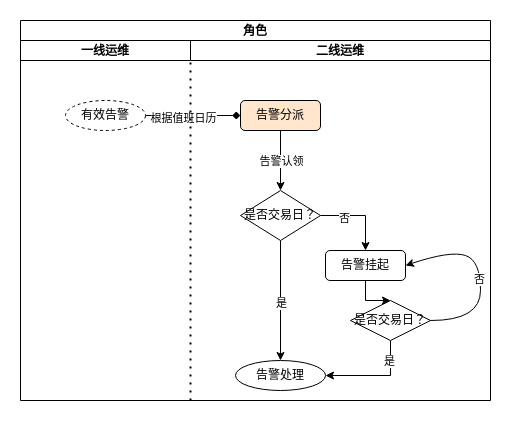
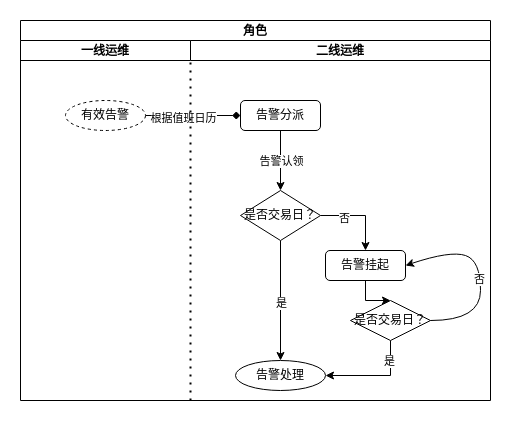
(281, 116) -> (281, 116)
